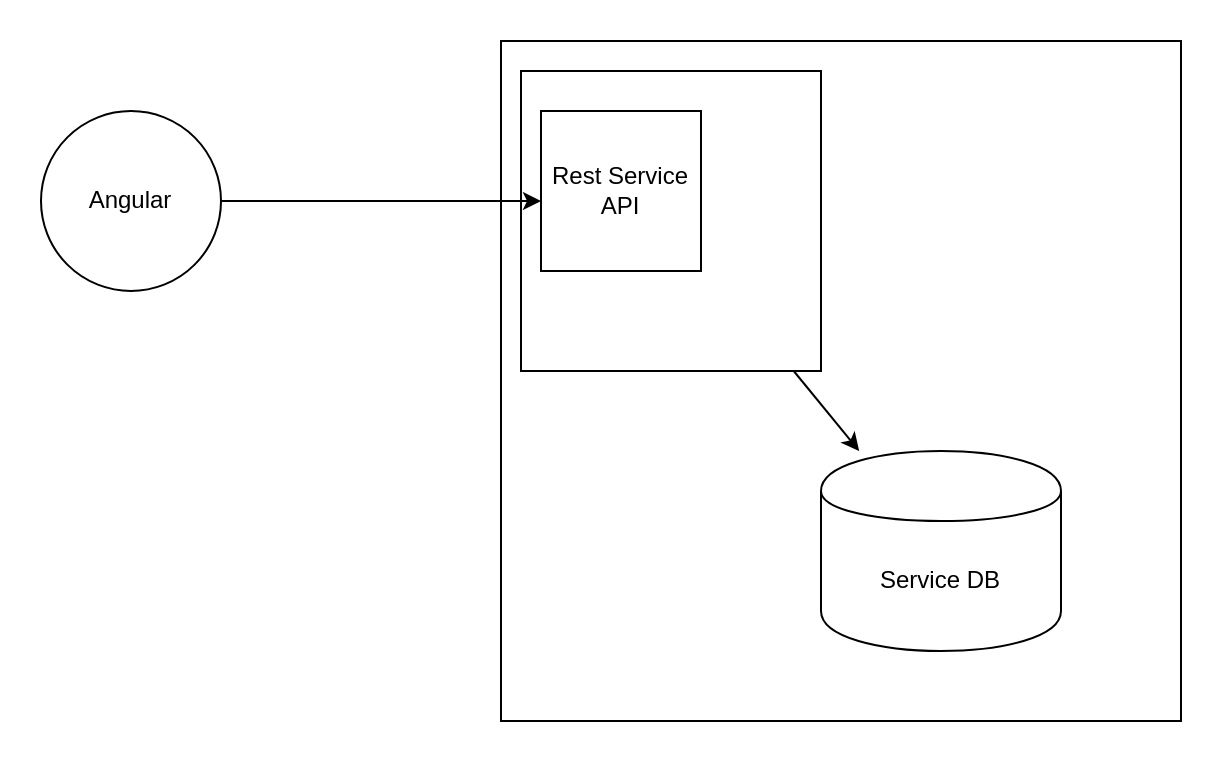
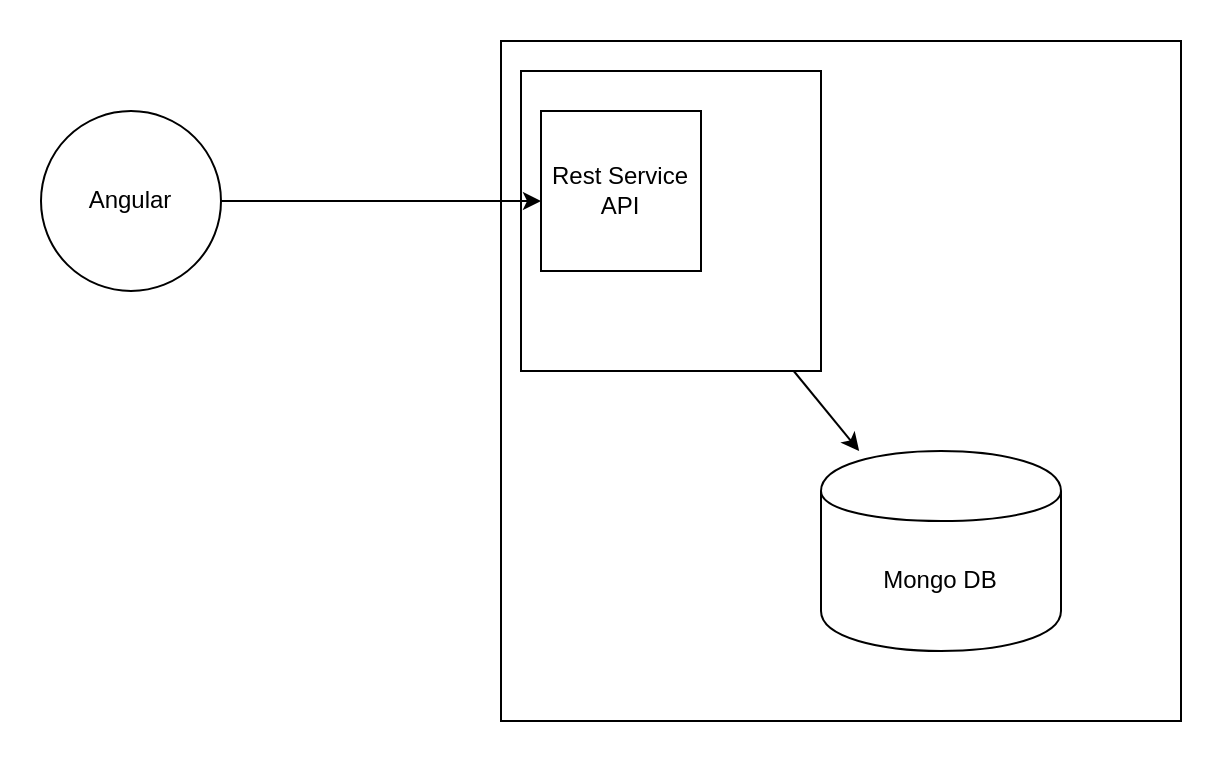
(941, 581) -> (941, 581)
